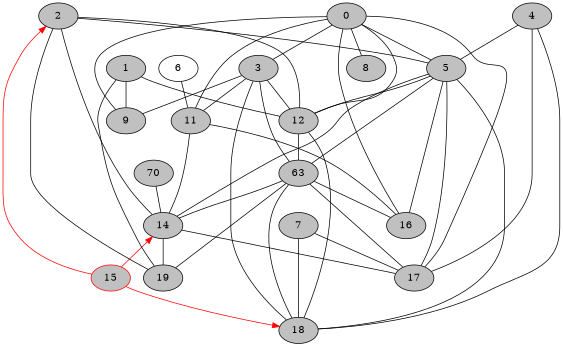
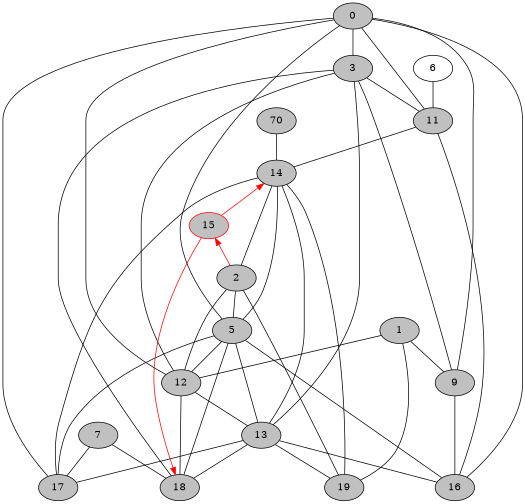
(532, 16) -> none
(366, 68) -> none
(3, 172) -> (225, 255)
(299, 173) -> (261, 435)
none -> (455, 435)
